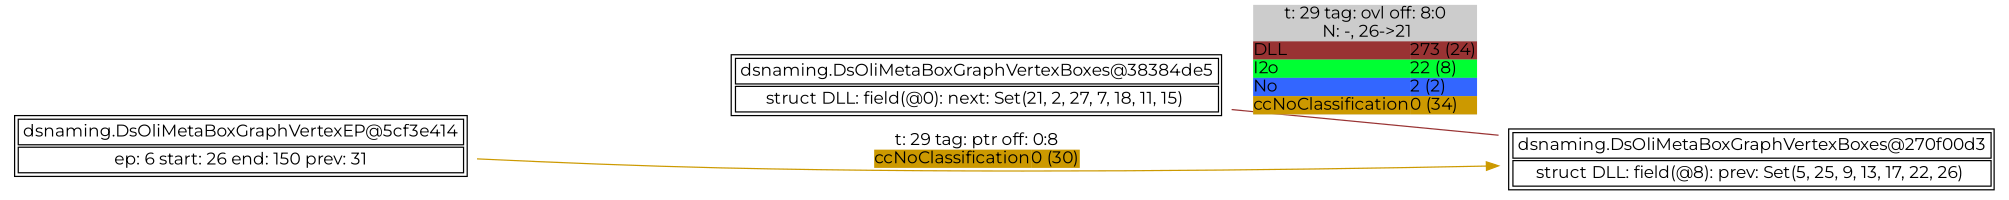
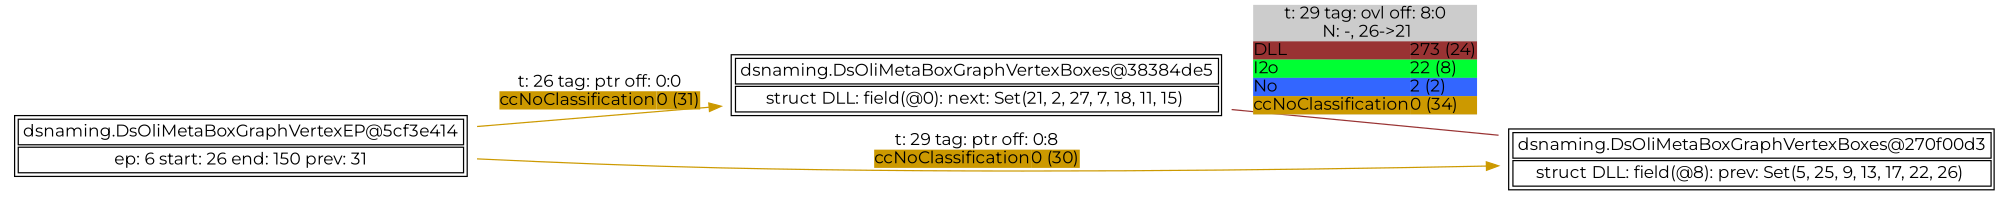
none -> (593, 117)
